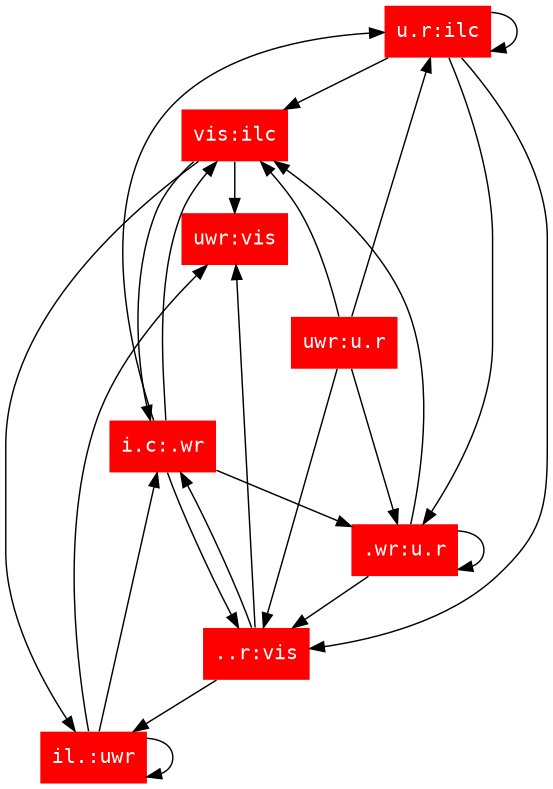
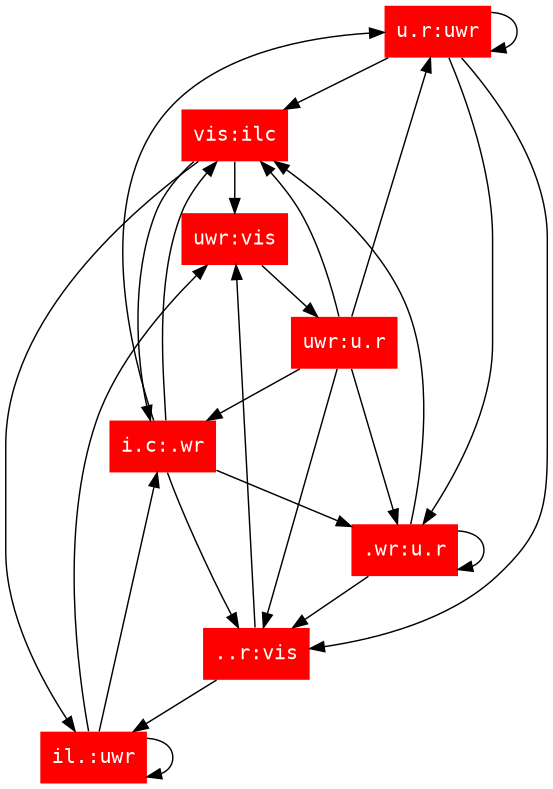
(438, 32) -> (438, 32)
none -> (284, 286)
(222, 556) -> (260, 391)
